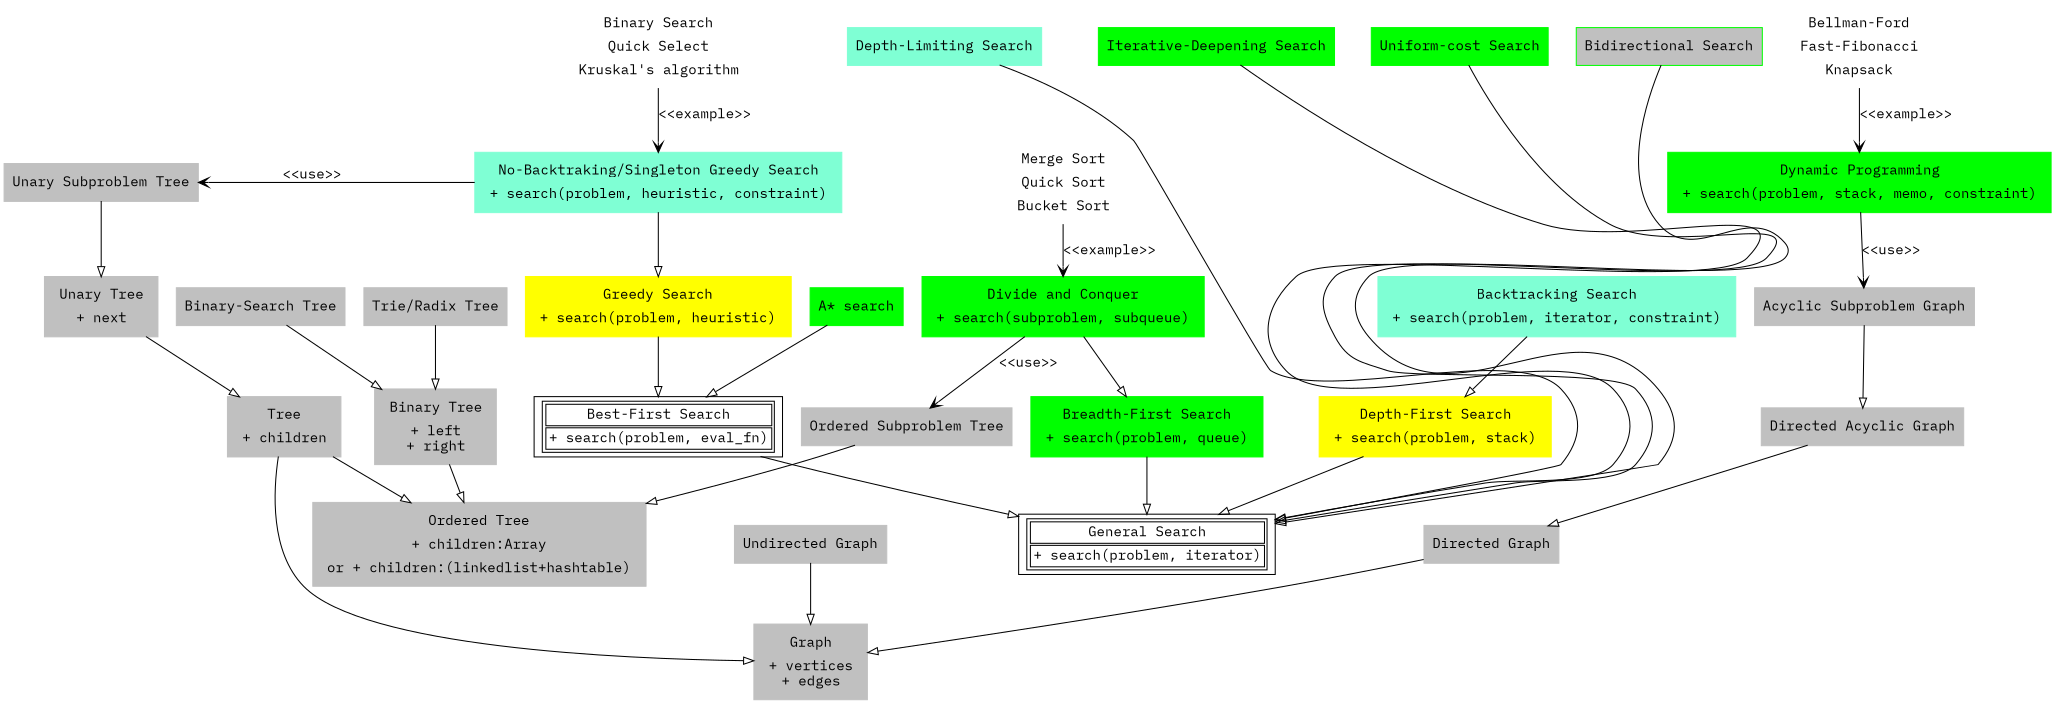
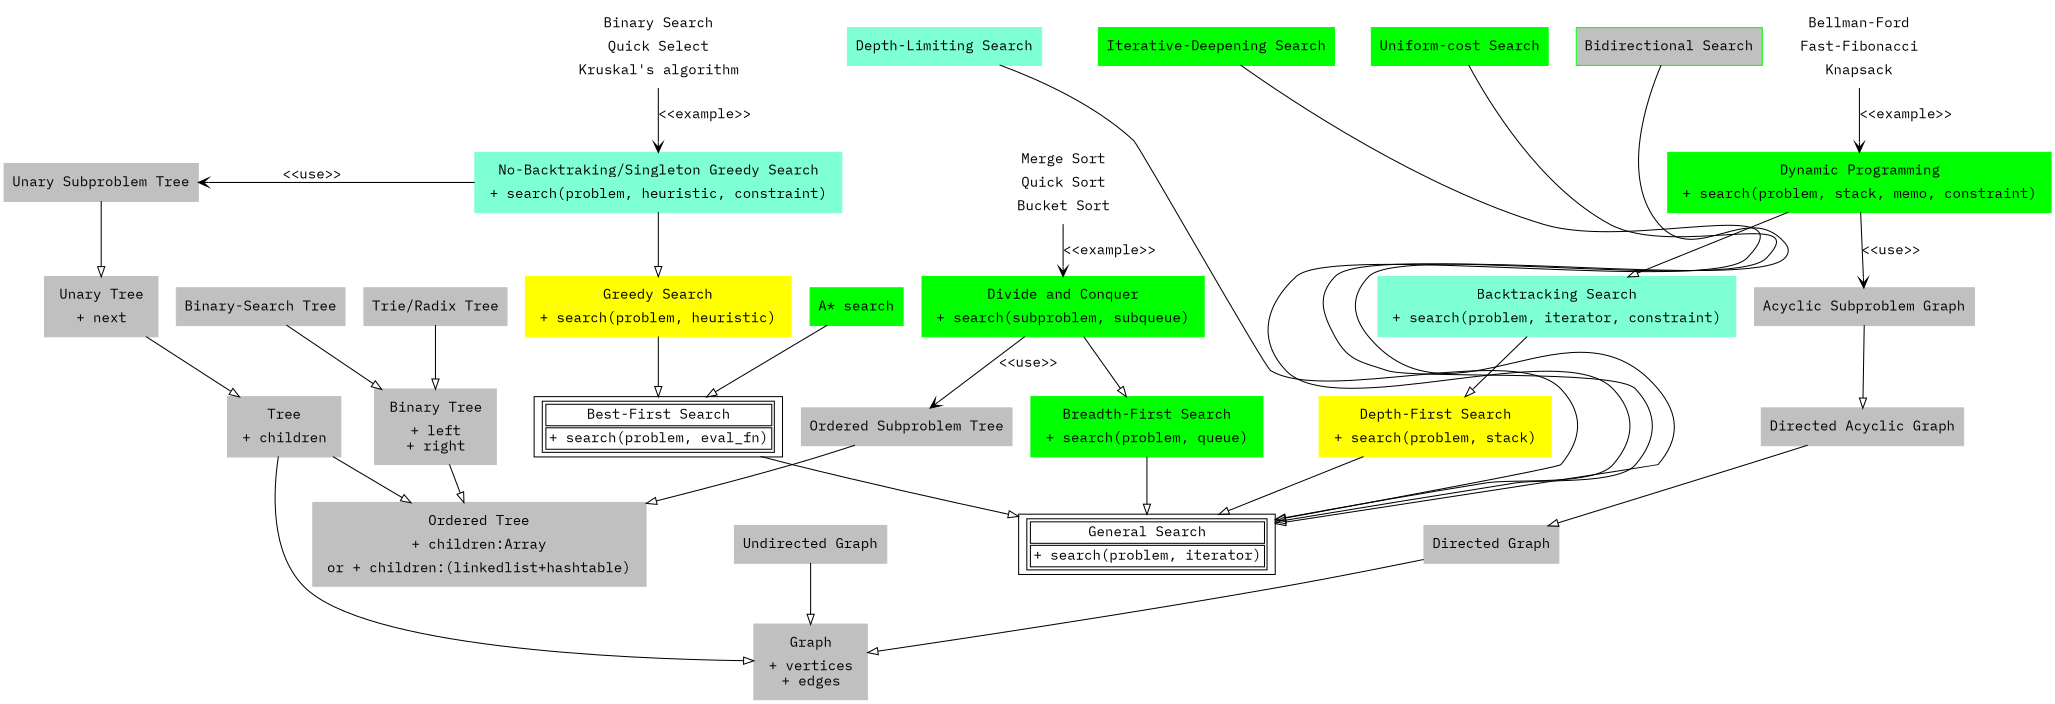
none -> (1713, 243)
